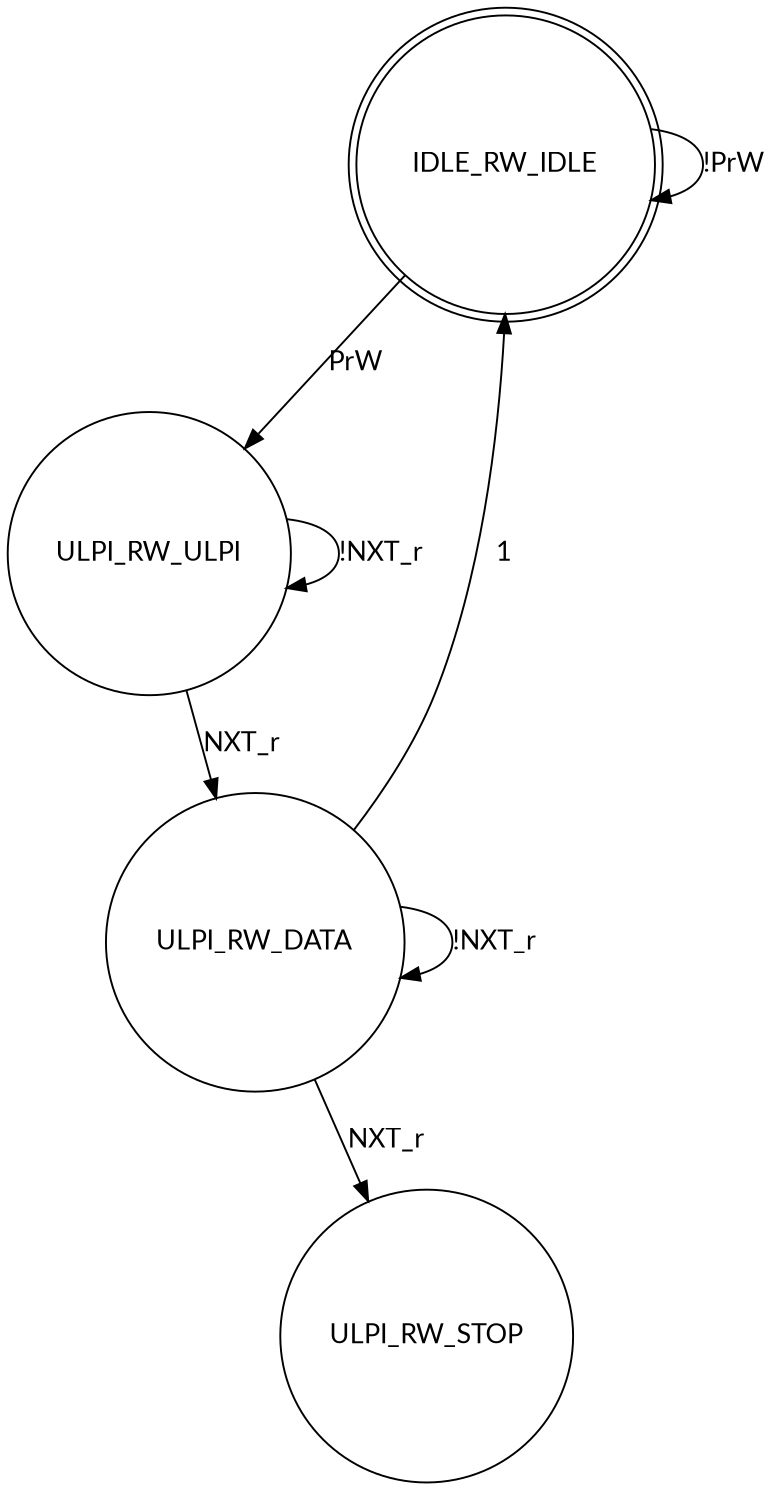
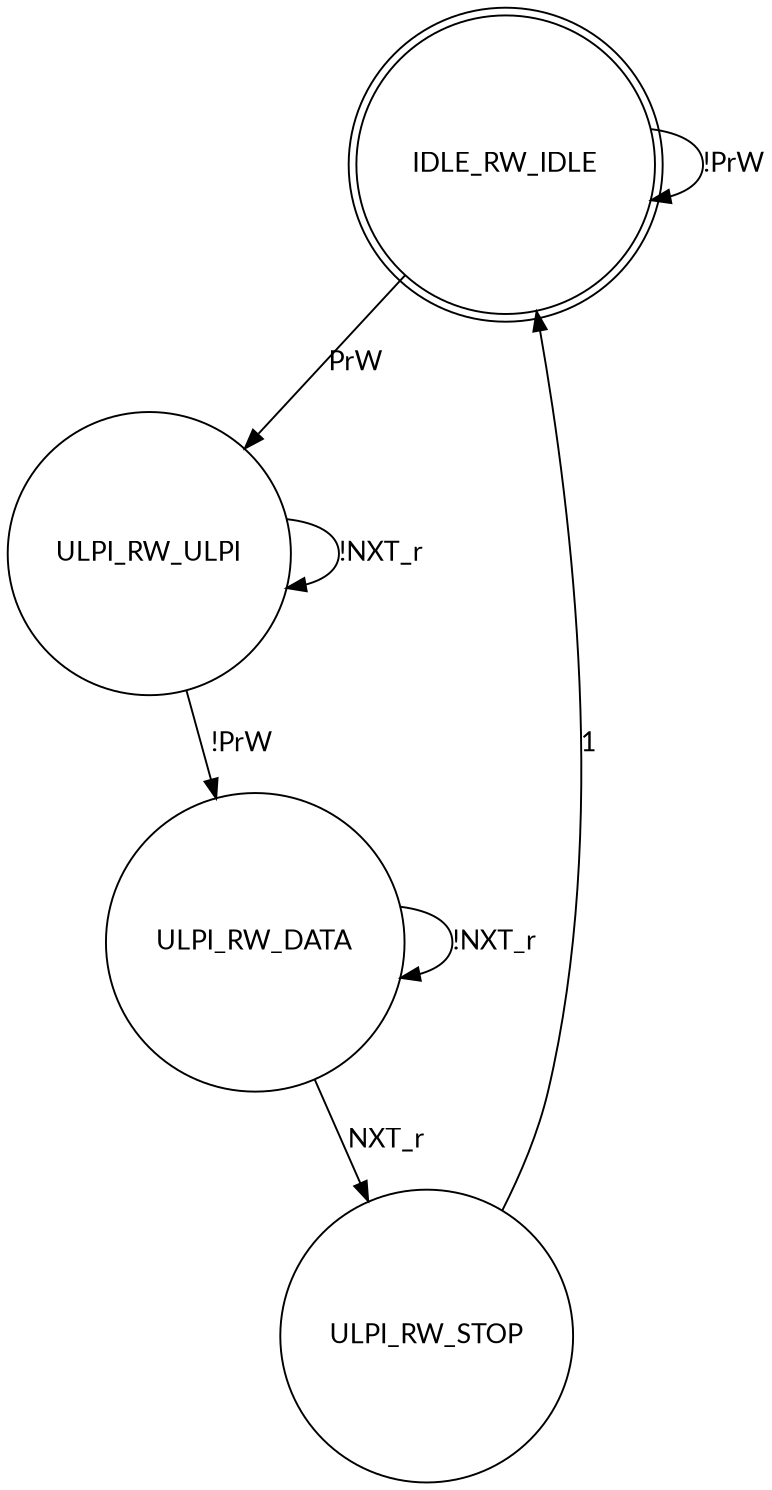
(467, 594) -> (581, 775)
(242, 744) -> (242, 744)
